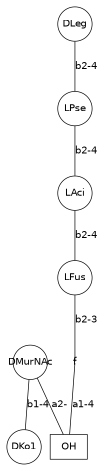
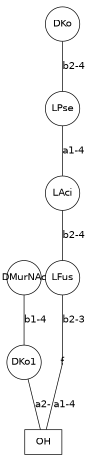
(75, 24) -> (63, 24)
(86, 151) -> (74, 151)
(50, 406) -> (34, 404)
